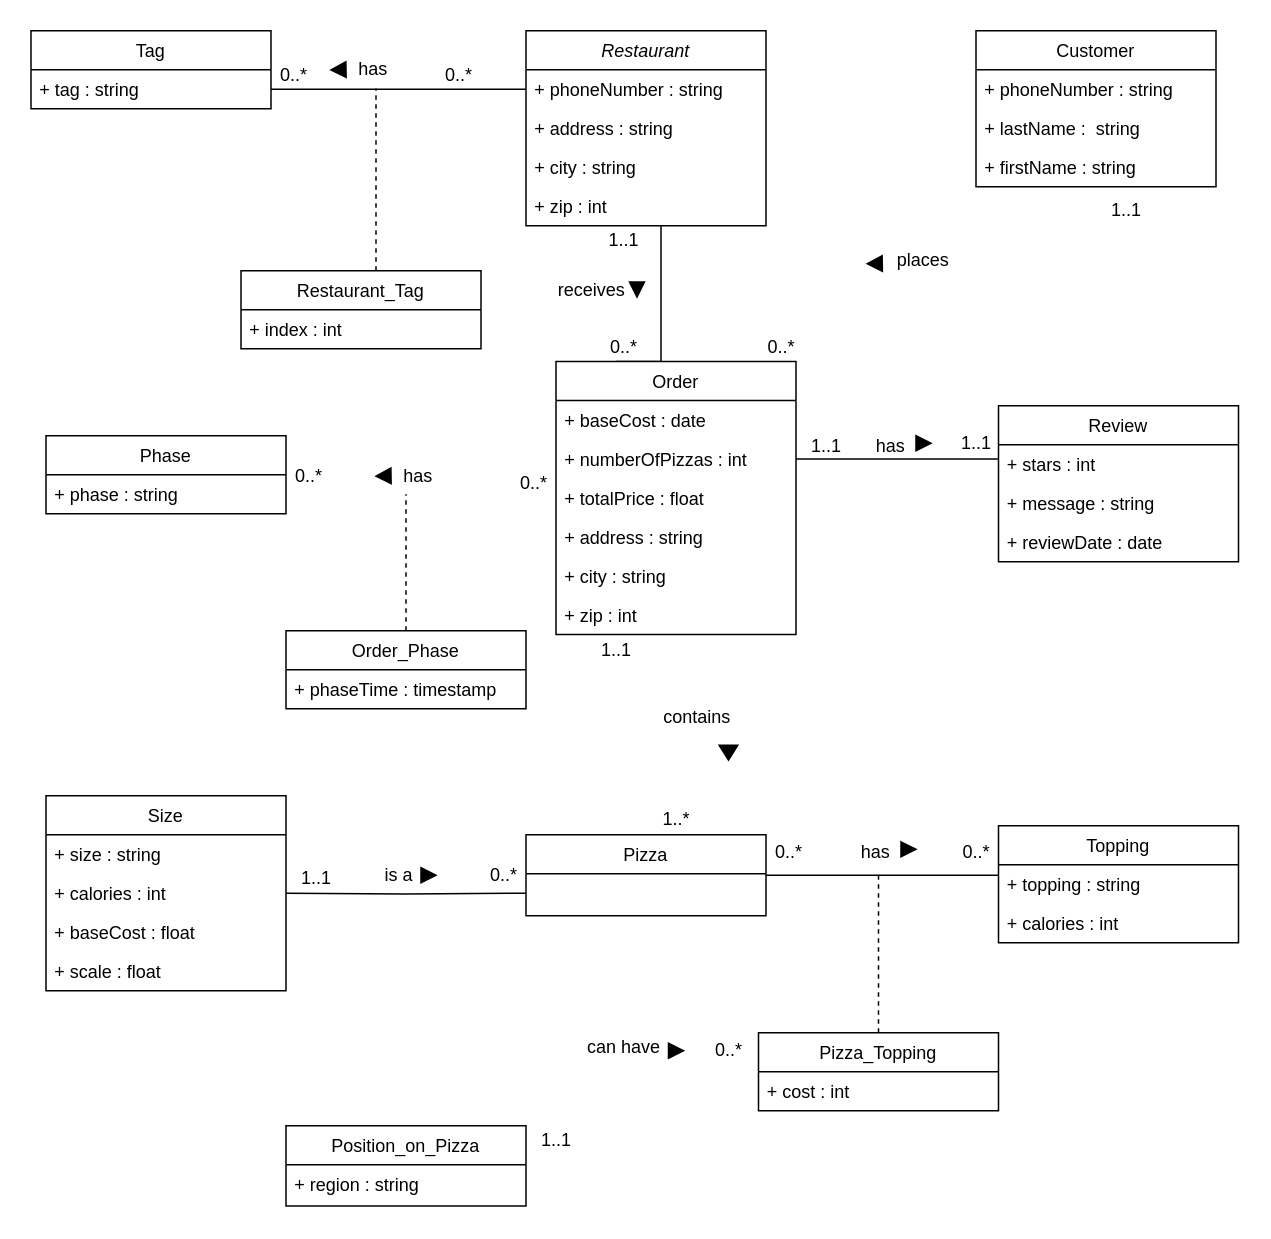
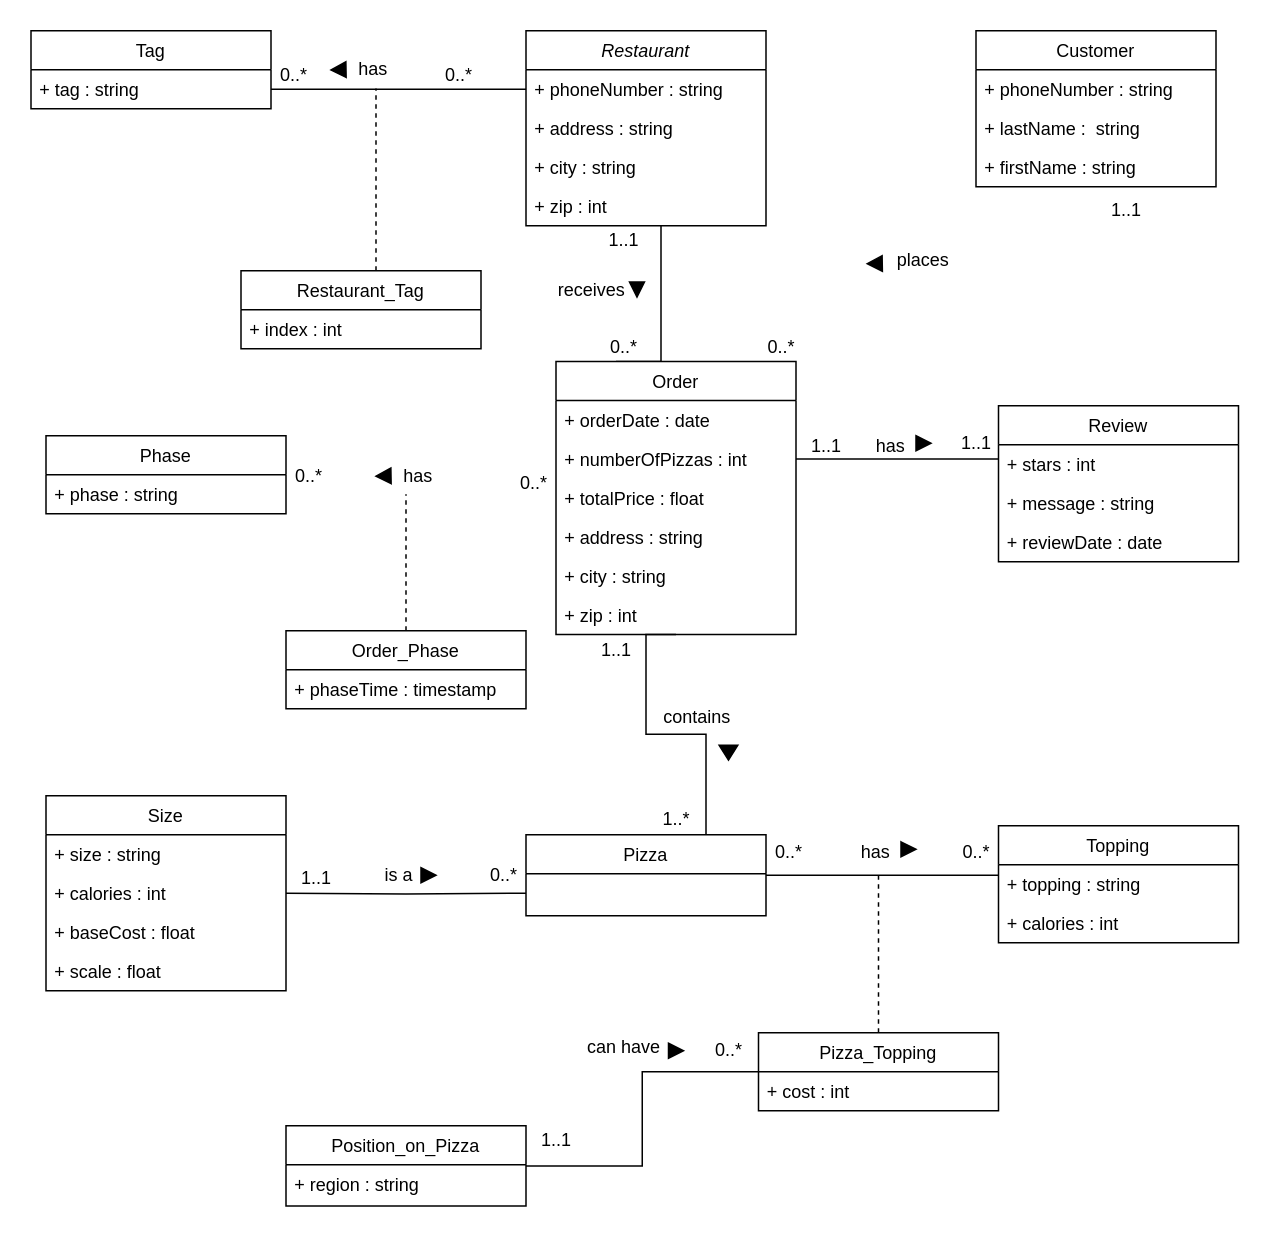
(640, 421) -> (645, 421)
none -> (678, 734)
none -> (642, 1120)
